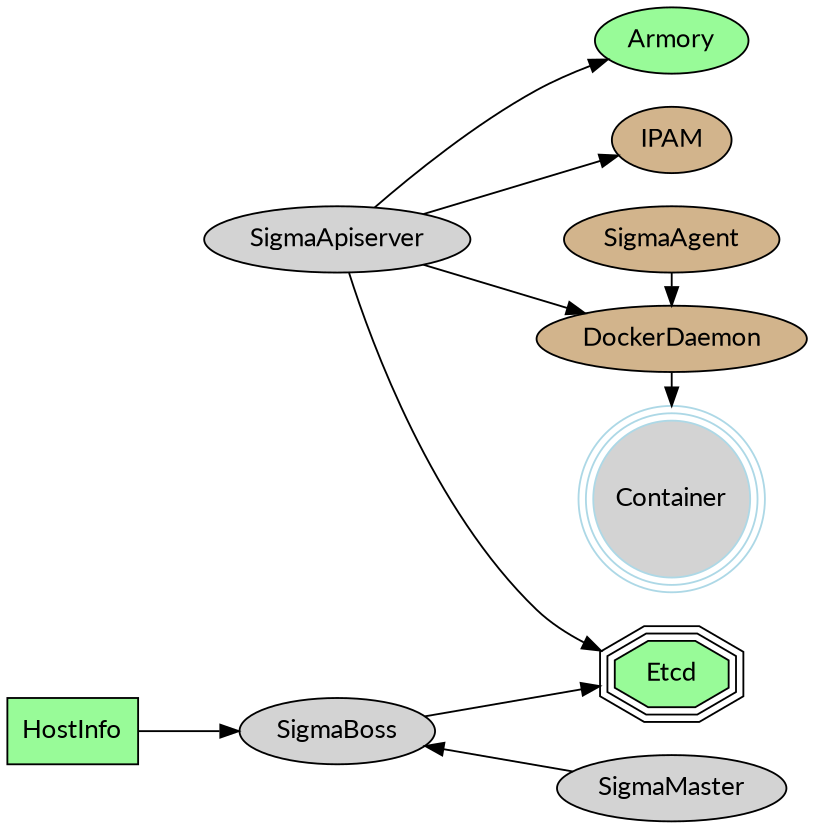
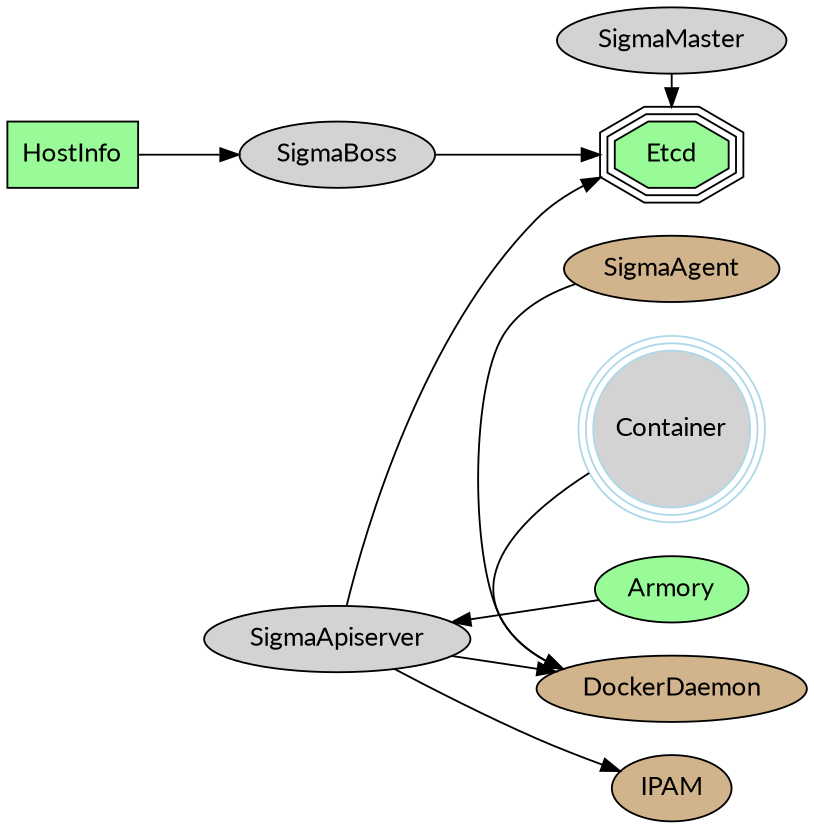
(477, 128) -> (535, 610)
(672, 380) -> (501, 559)
(508, 760) -> (672, 81)
